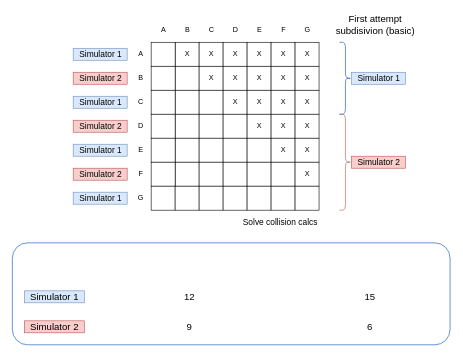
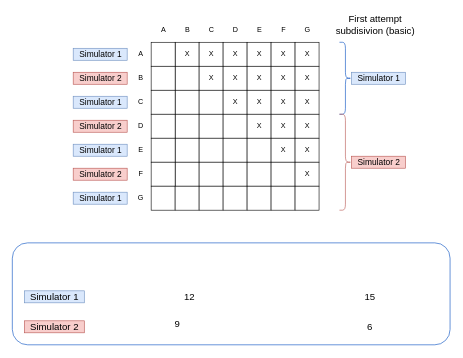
(280, 222) -> none
(189, 327) -> (177, 324)
